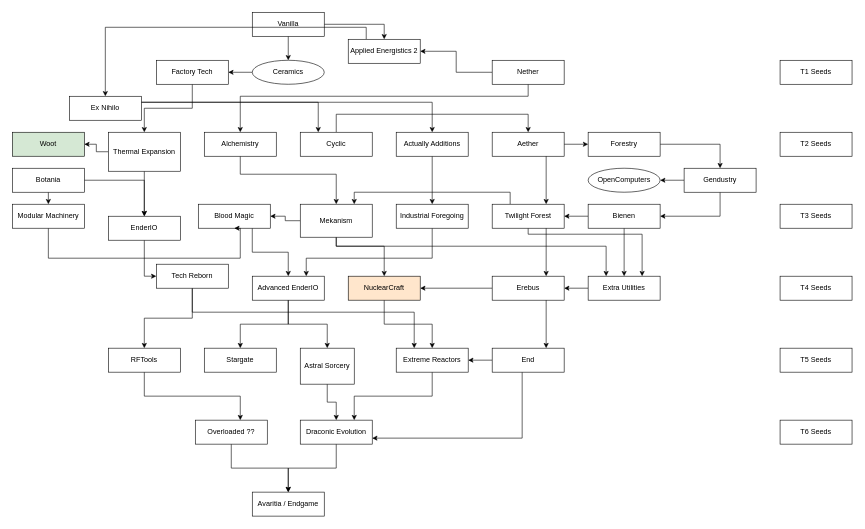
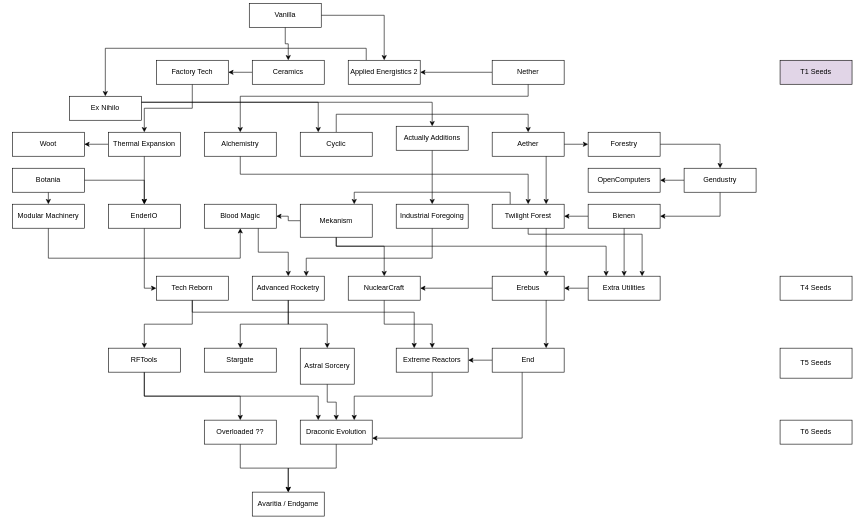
(288, 24) -> (285, 15)
(384, 51) -> (384, 72)
(288, 72) -> (288, 72)
(816, 72) -> (816, 72)
(48, 144) -> (48, 144)
(432, 144) -> (432, 138)
(816, 144) -> none
(144, 152) -> (144, 144)
none -> (527, 174)
(624, 180) -> (624, 180)
(336, 198) -> none
(234, 216) -> (240, 216)
(816, 216) -> none
(144, 228) -> (144, 216)
(192, 276) -> (192, 288)
(288, 288) -> (288, 288)
(384, 288) -> (384, 288)
(816, 360) -> (816, 363)
none -> (318, 414)
(231, 432) -> (240, 432)
